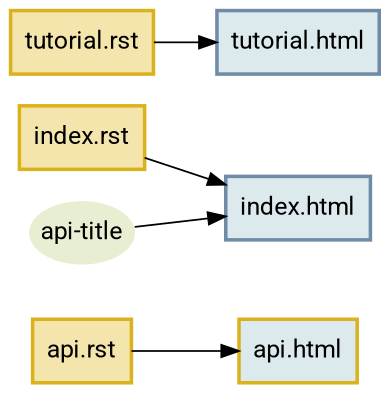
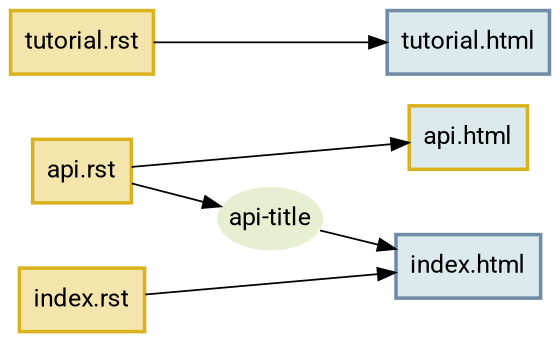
none -> (168, 193)
